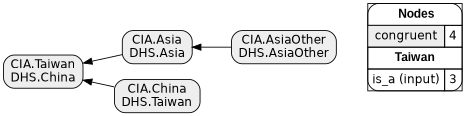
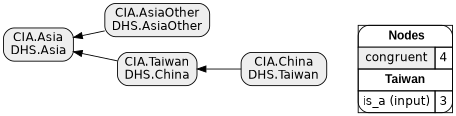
(107, 58) -> (100, 57)
